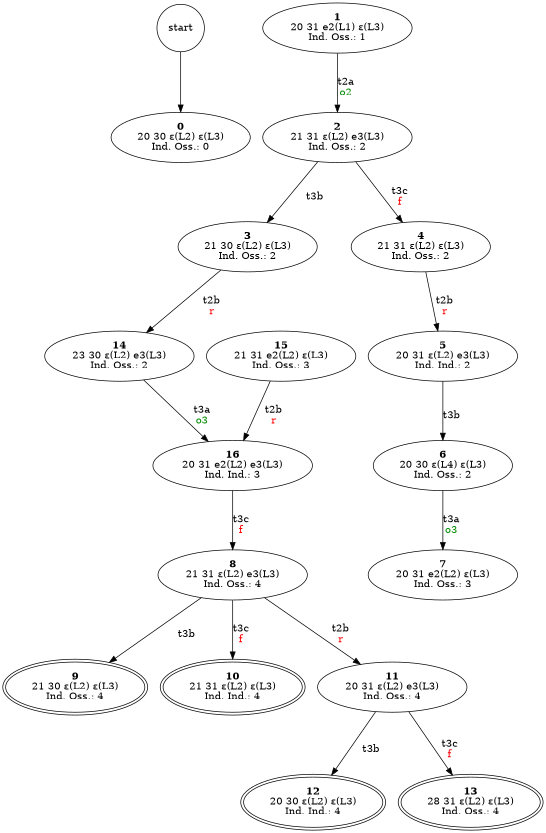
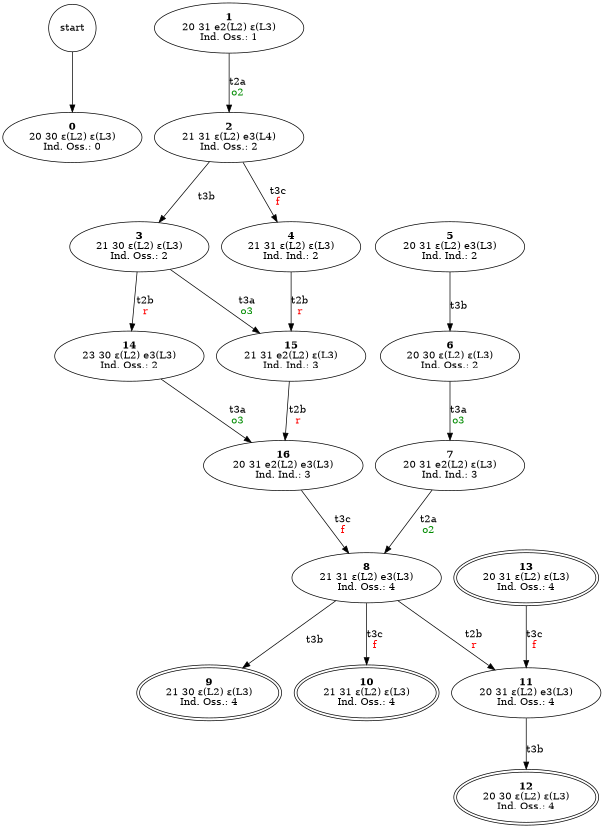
(337, 27) -> (229, 27)
(337, 137) -> (229, 137)
(421, 256) -> (291, 256)
(431, 298) -> (291, 298)
none -> (212, 299)
(281, 365) -> (291, 365)
(443, 465) -> (450, 355)
none -> (411, 519)
(443, 584) -> (450, 475)
(233, 696) -> (367, 702)
(429, 741) -> (526, 633)
(471, 802) -> (526, 577)
(313, 811) -> (526, 807)
